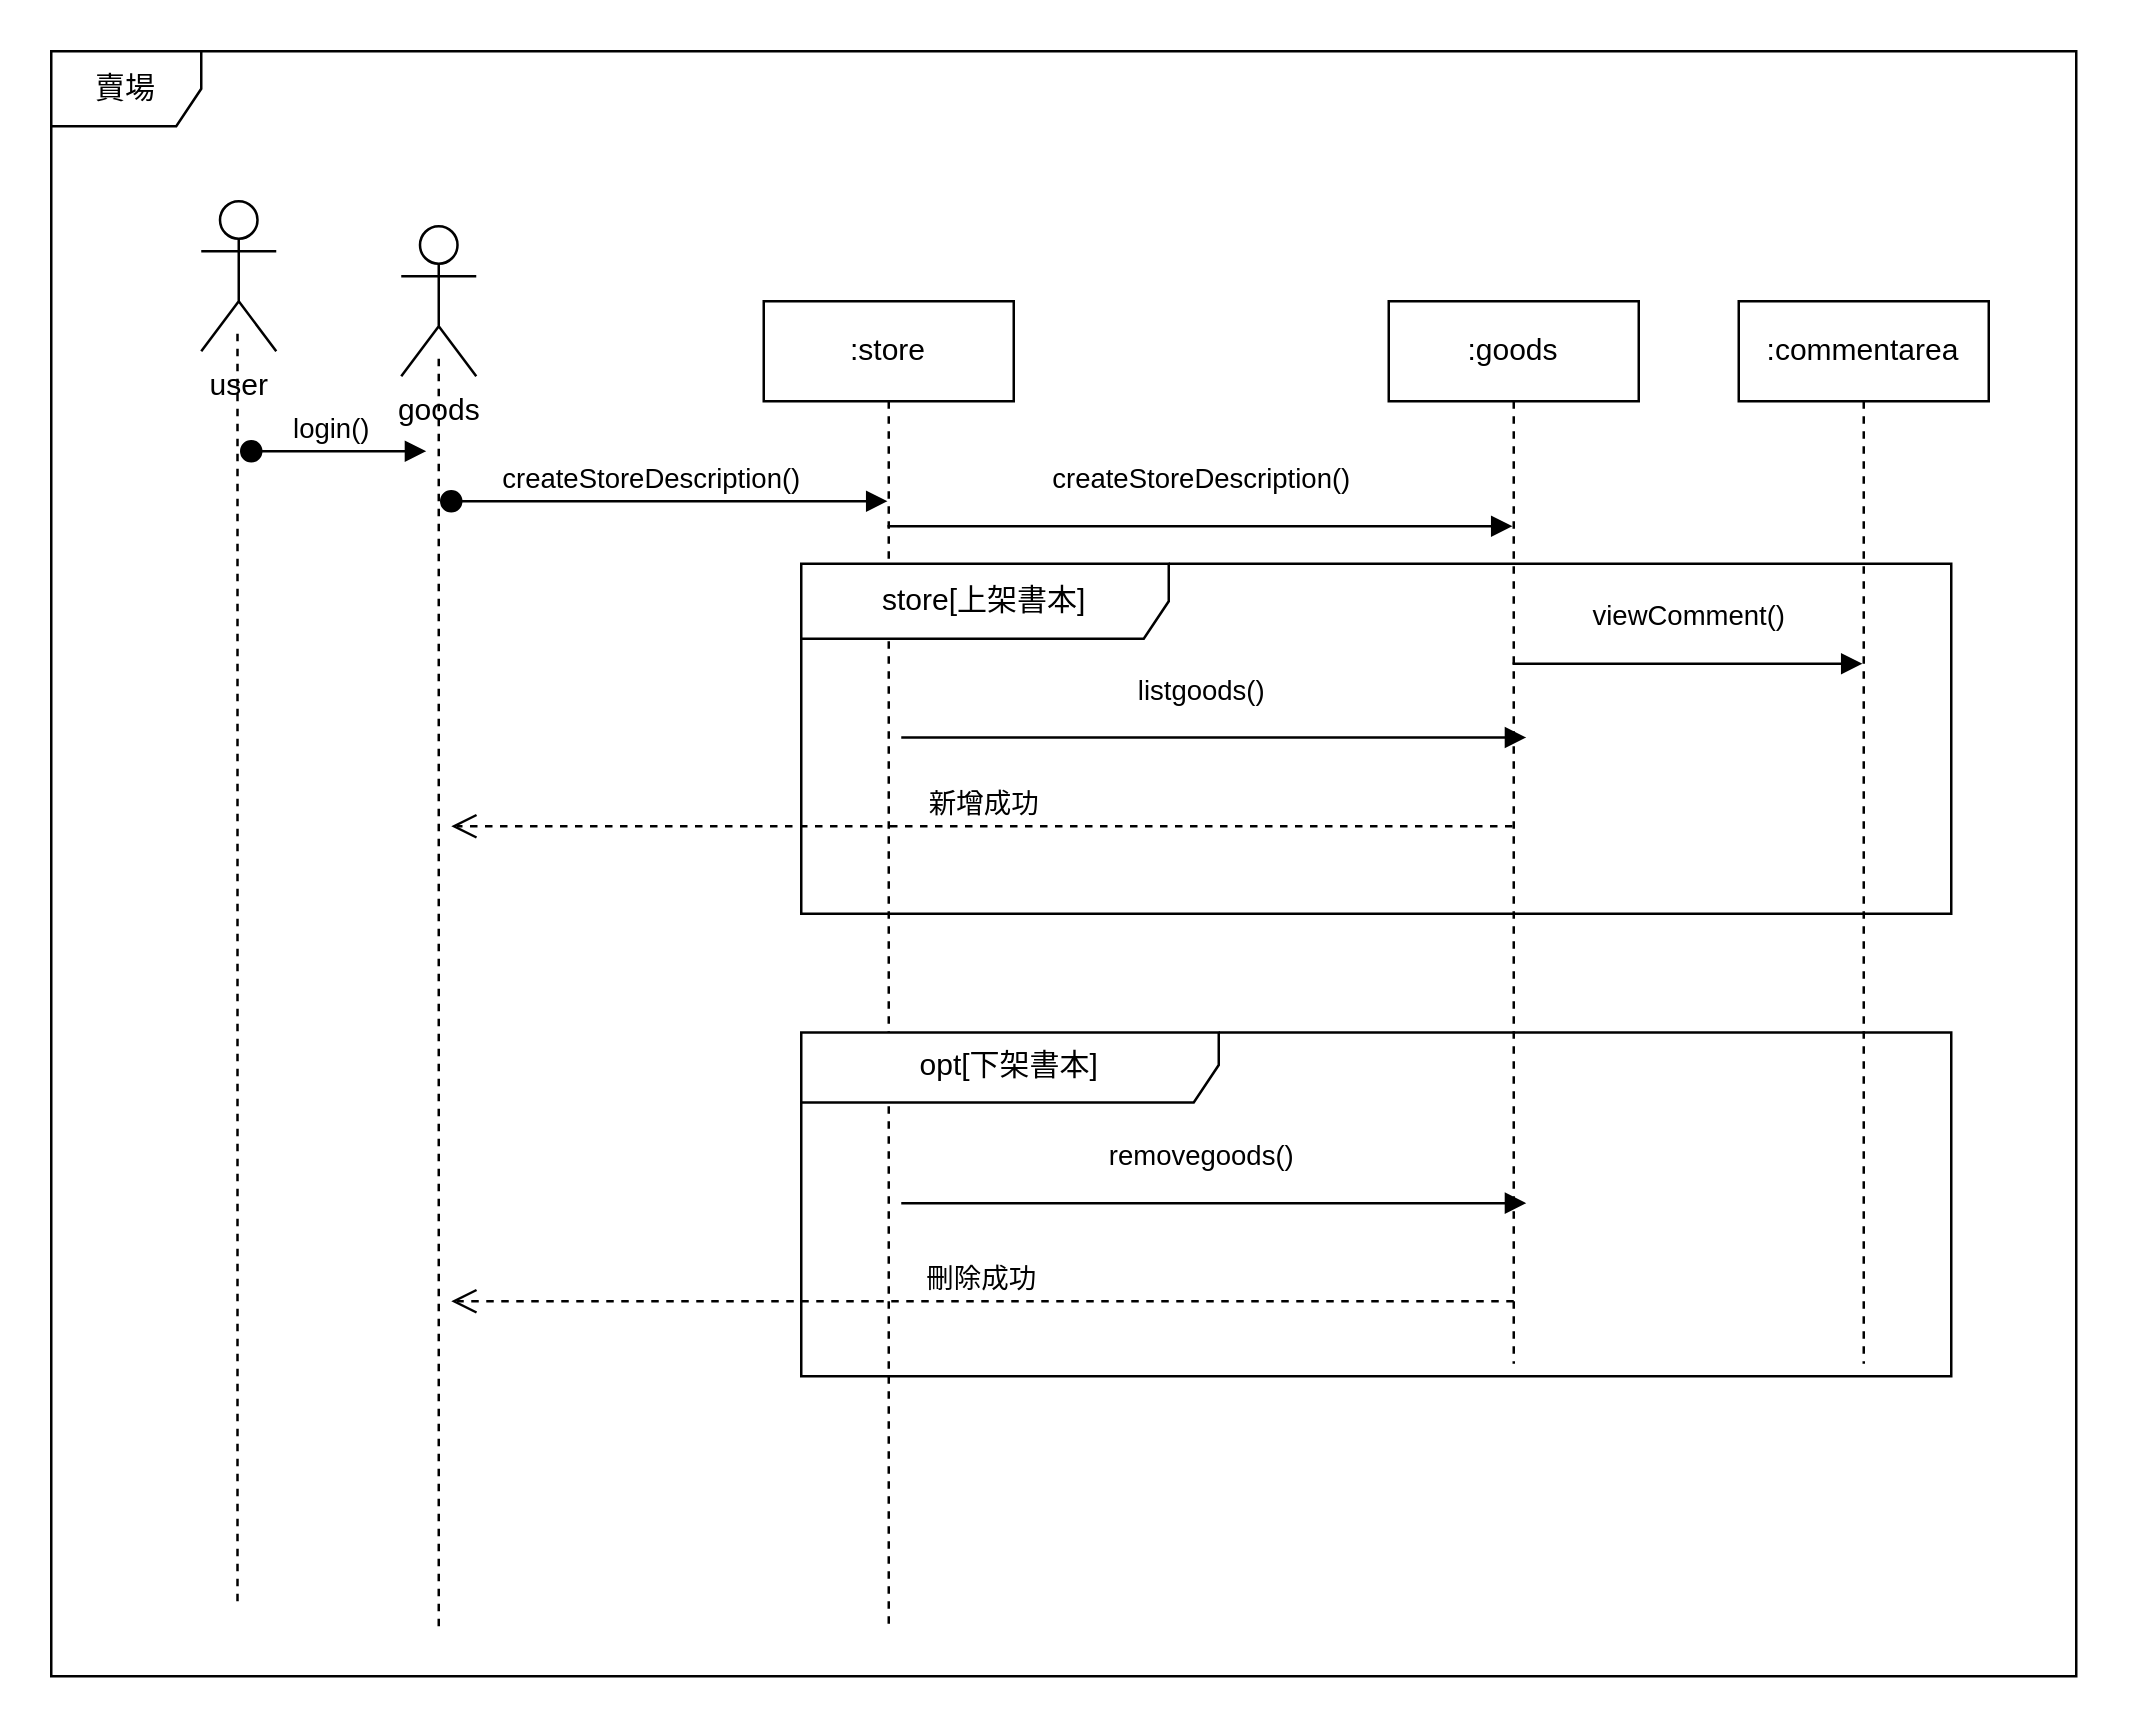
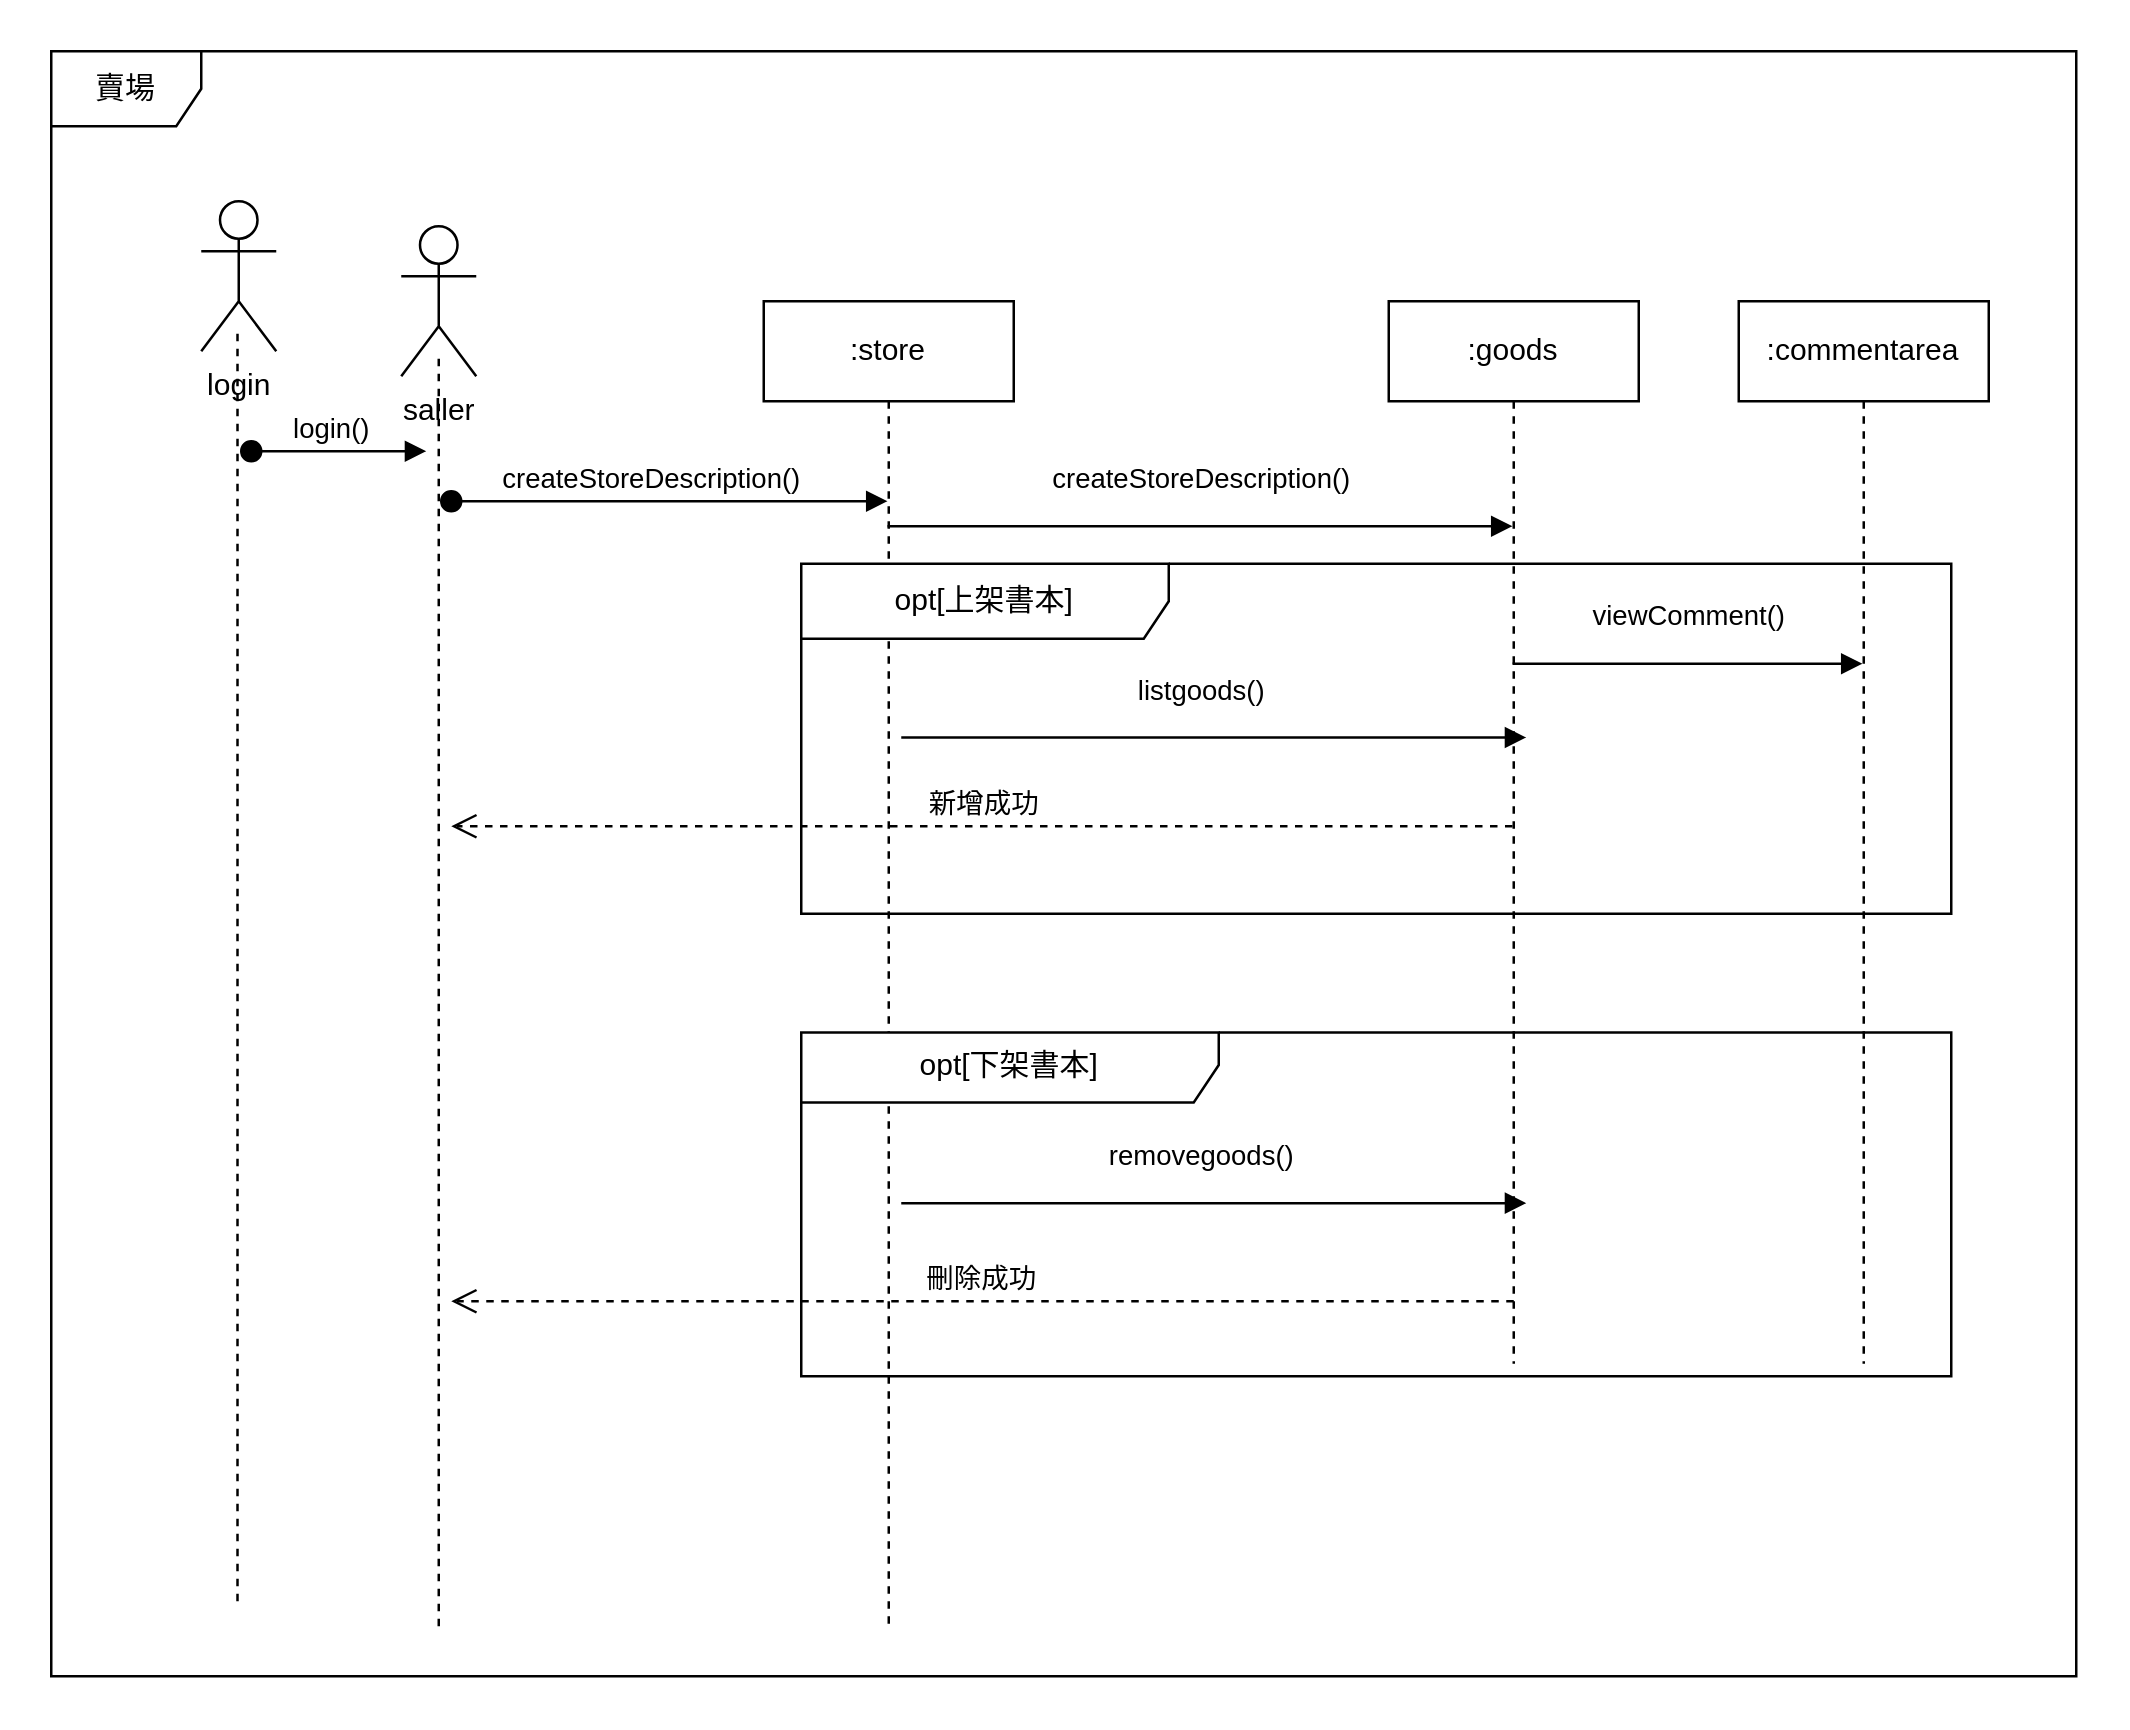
(240, 387) -> (240, 387)
(440, 412) -> (440, 412)
(985, 601) -> (985, 601)
